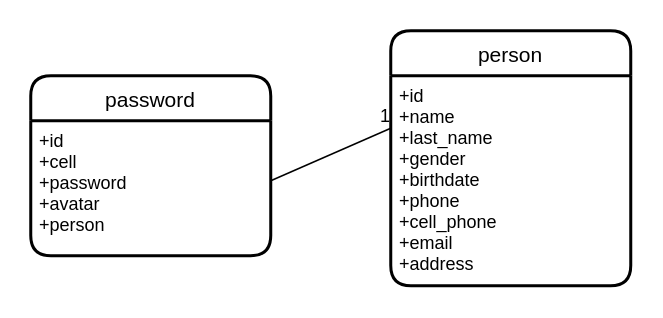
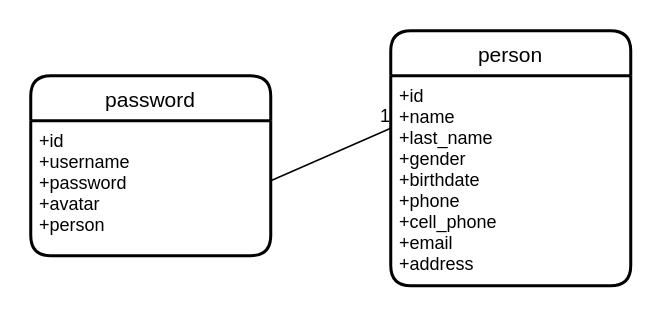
(52, 141) -> (52, 141)
